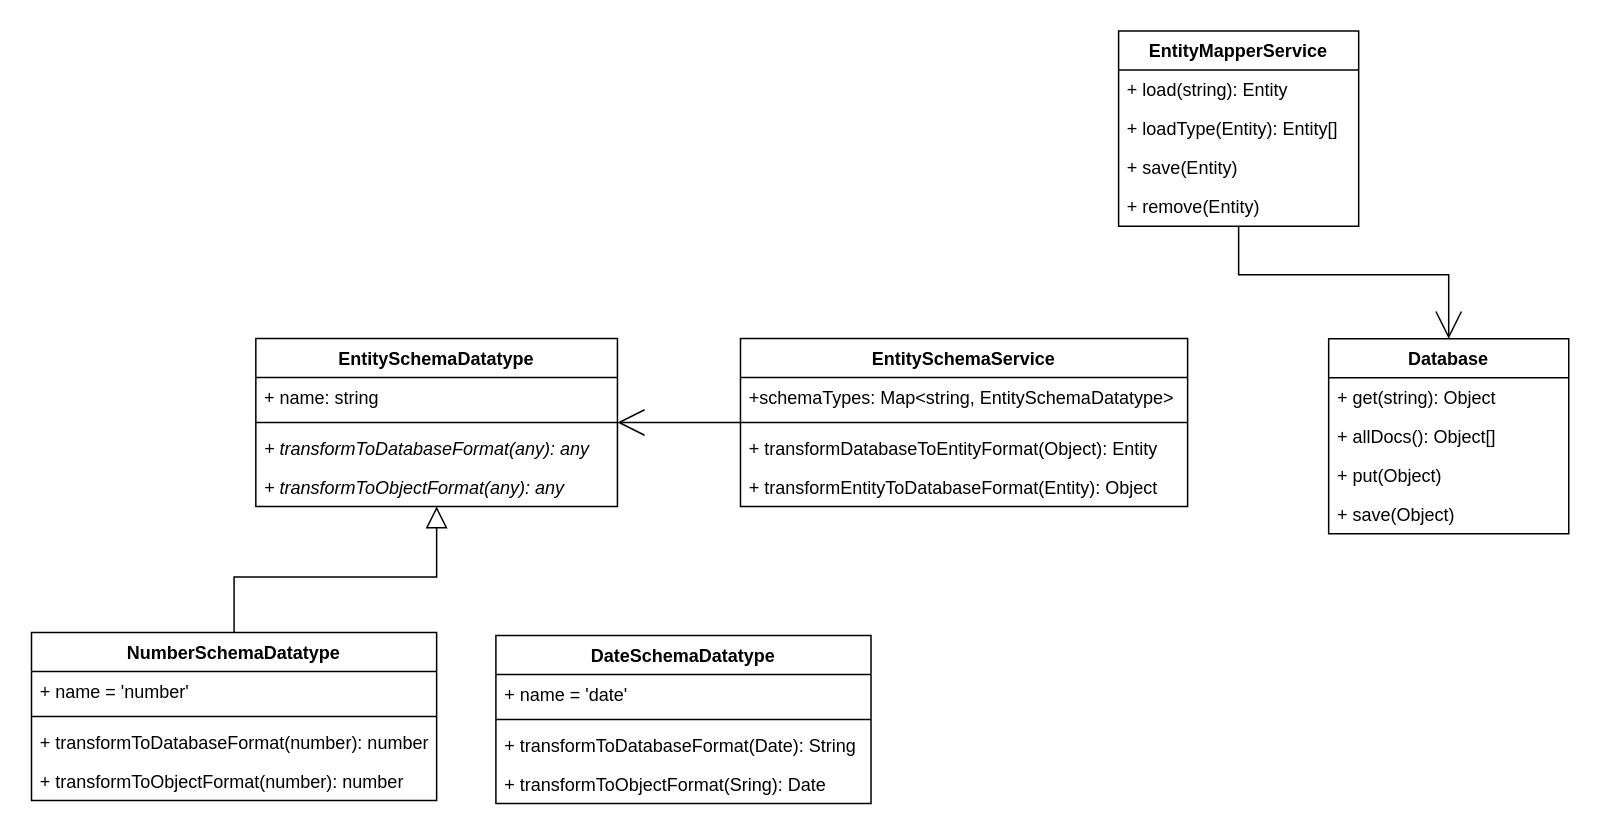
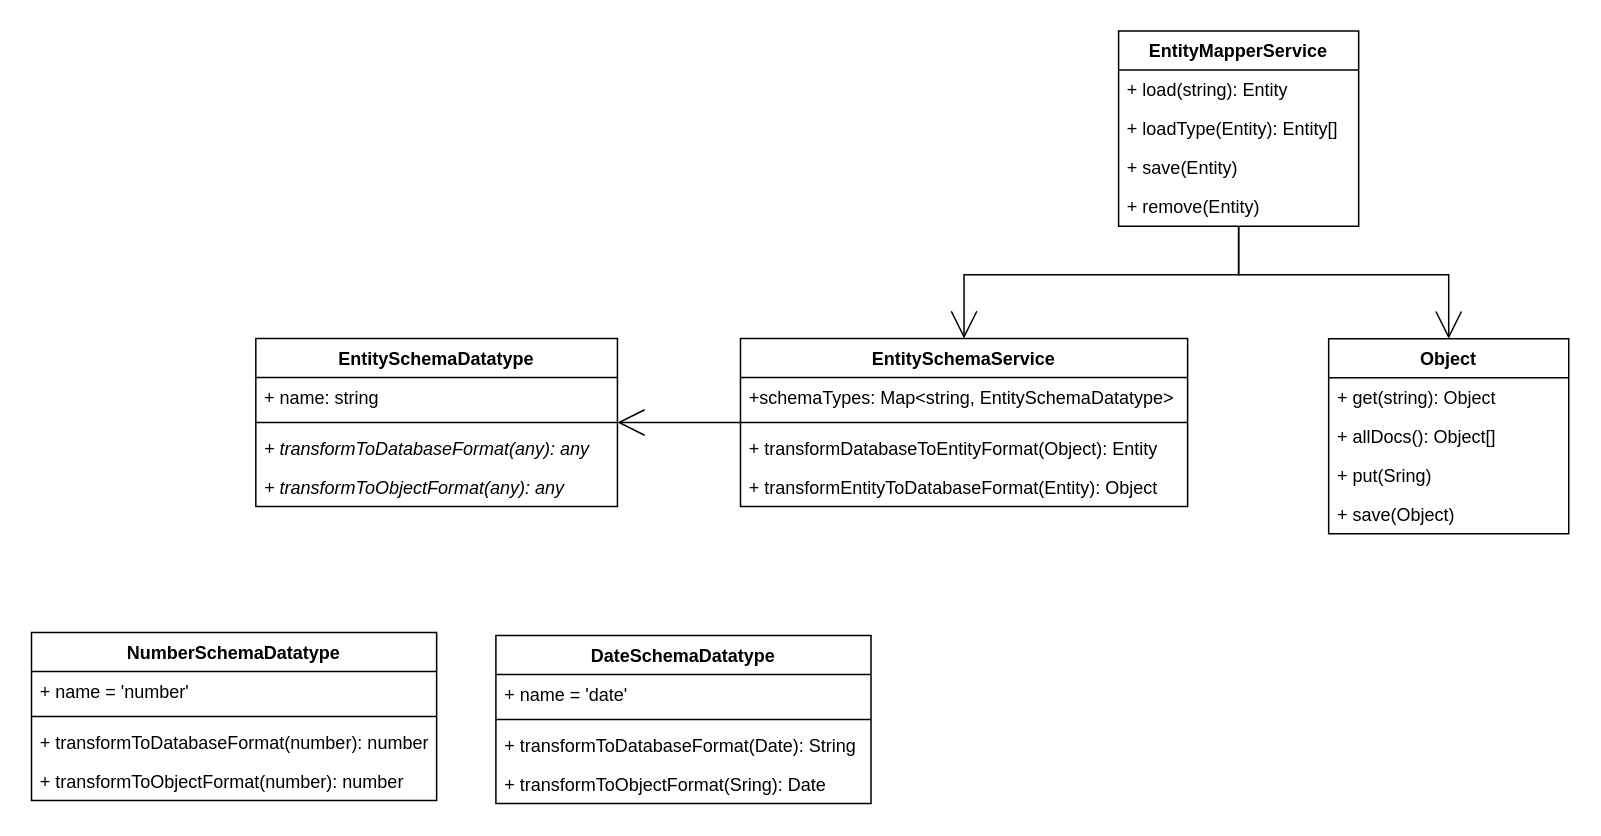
none -> (1071, 275)
(1448, 359) -> (1448, 359)
(1400, 476) -> (1392, 476)
(332, 577) -> none
